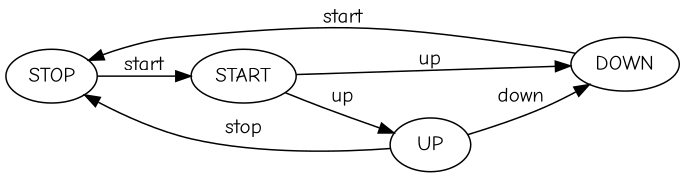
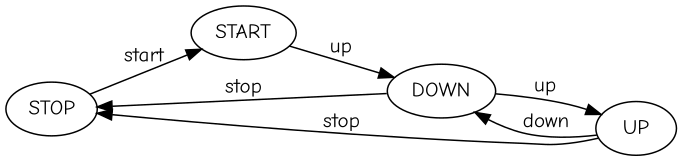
(343, 17) -> (244, 87)
(332, 111) -> (542, 99)
